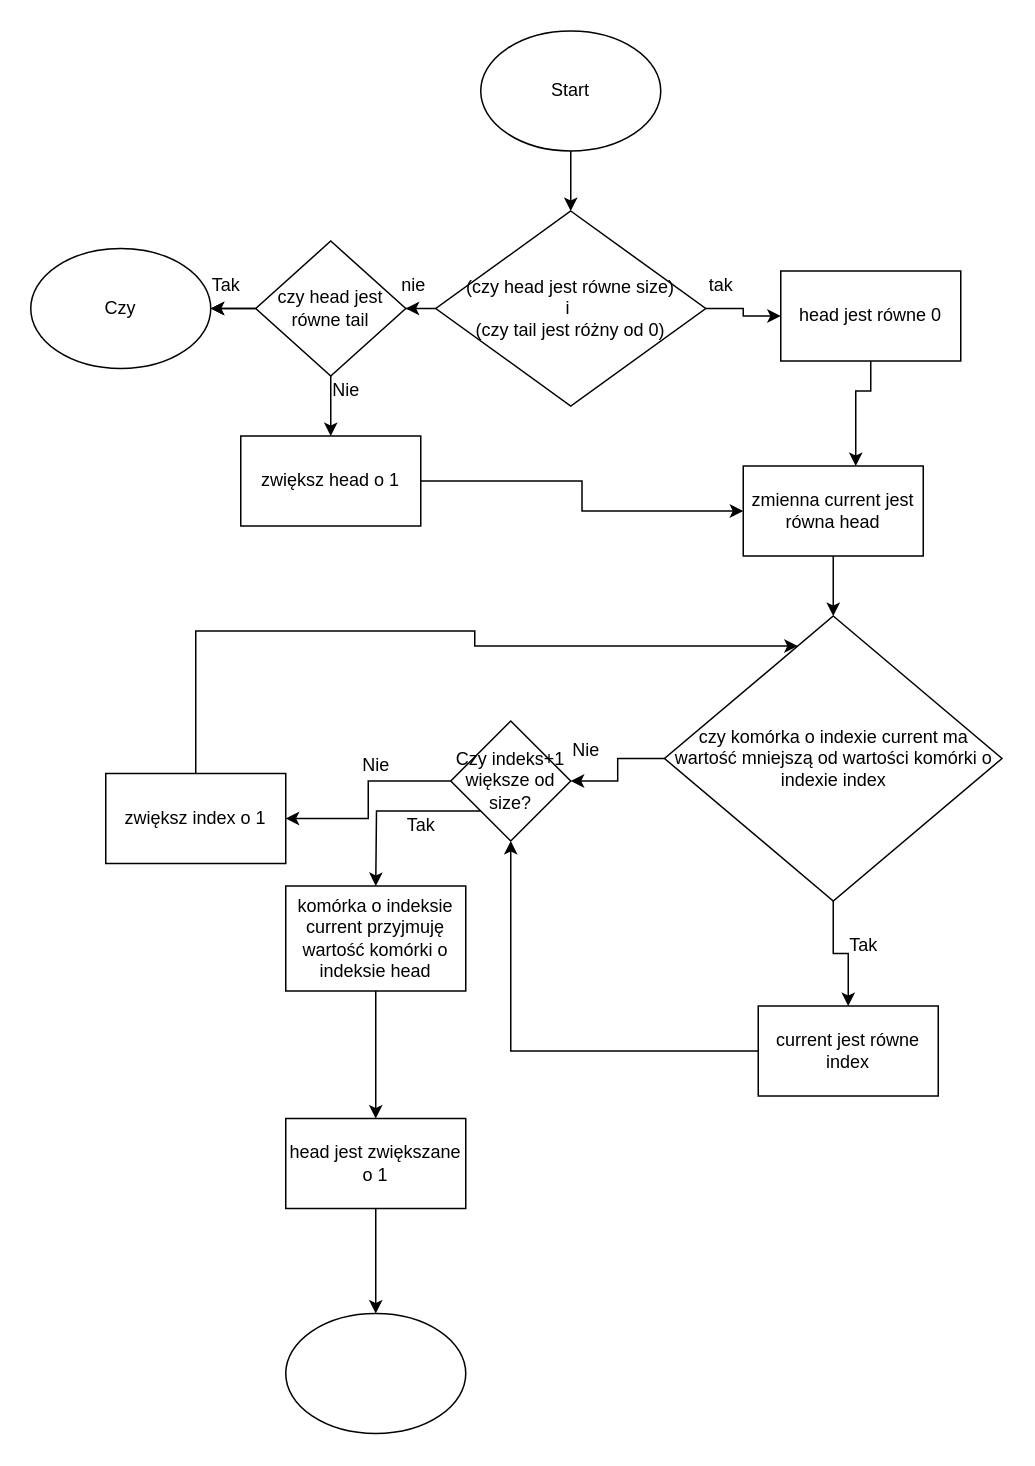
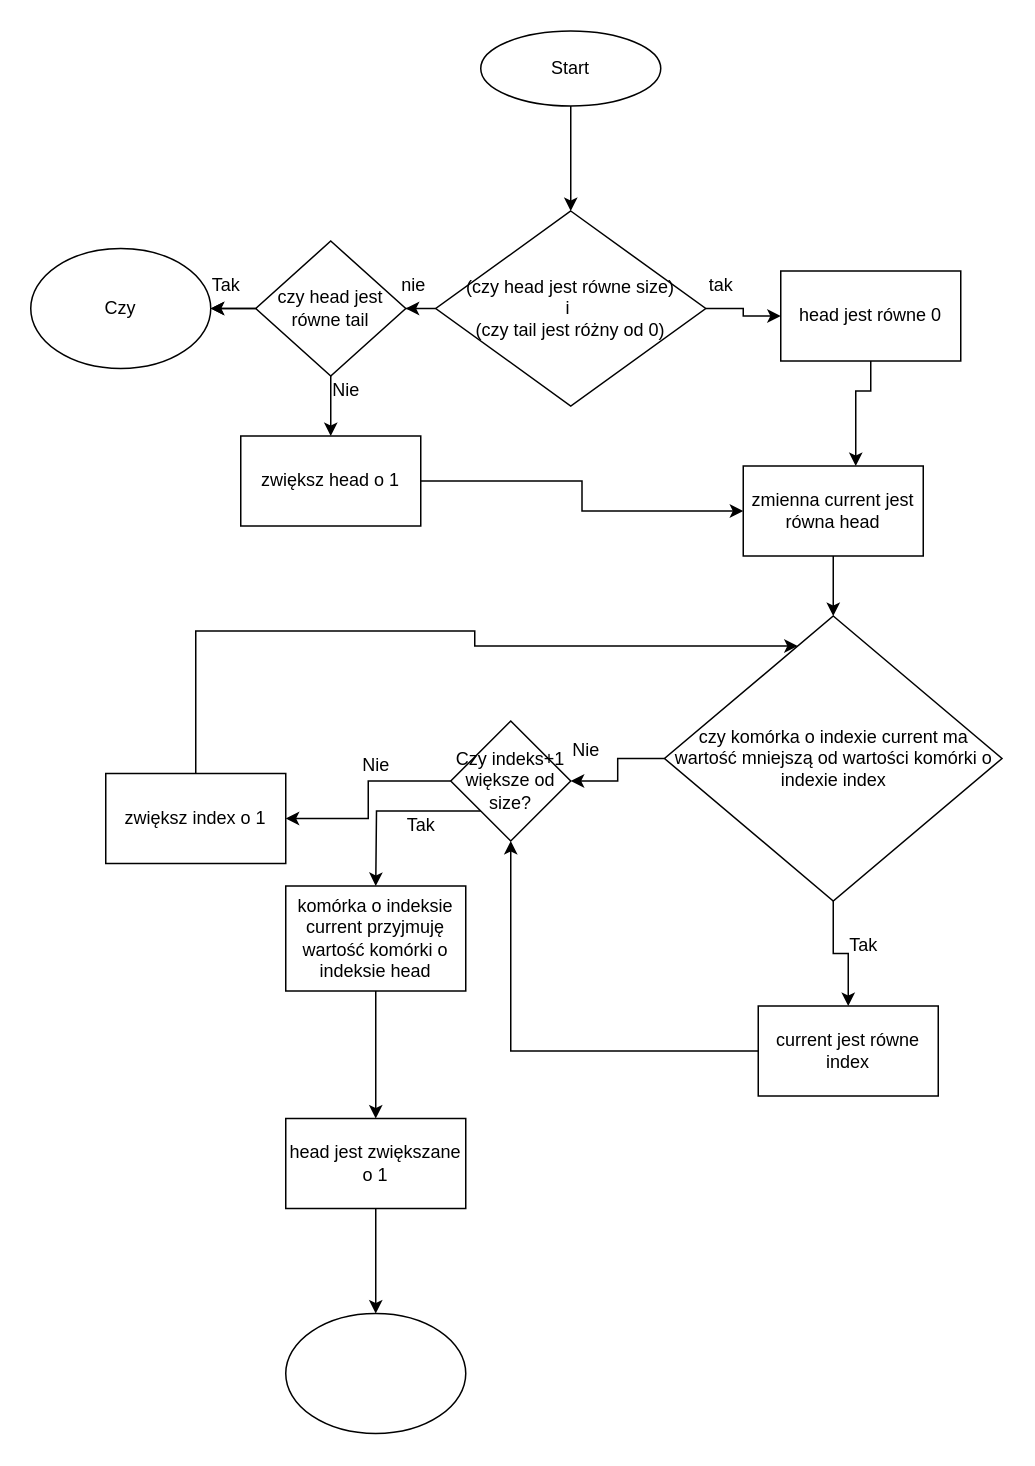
(571, 91) -> (571, 68)
